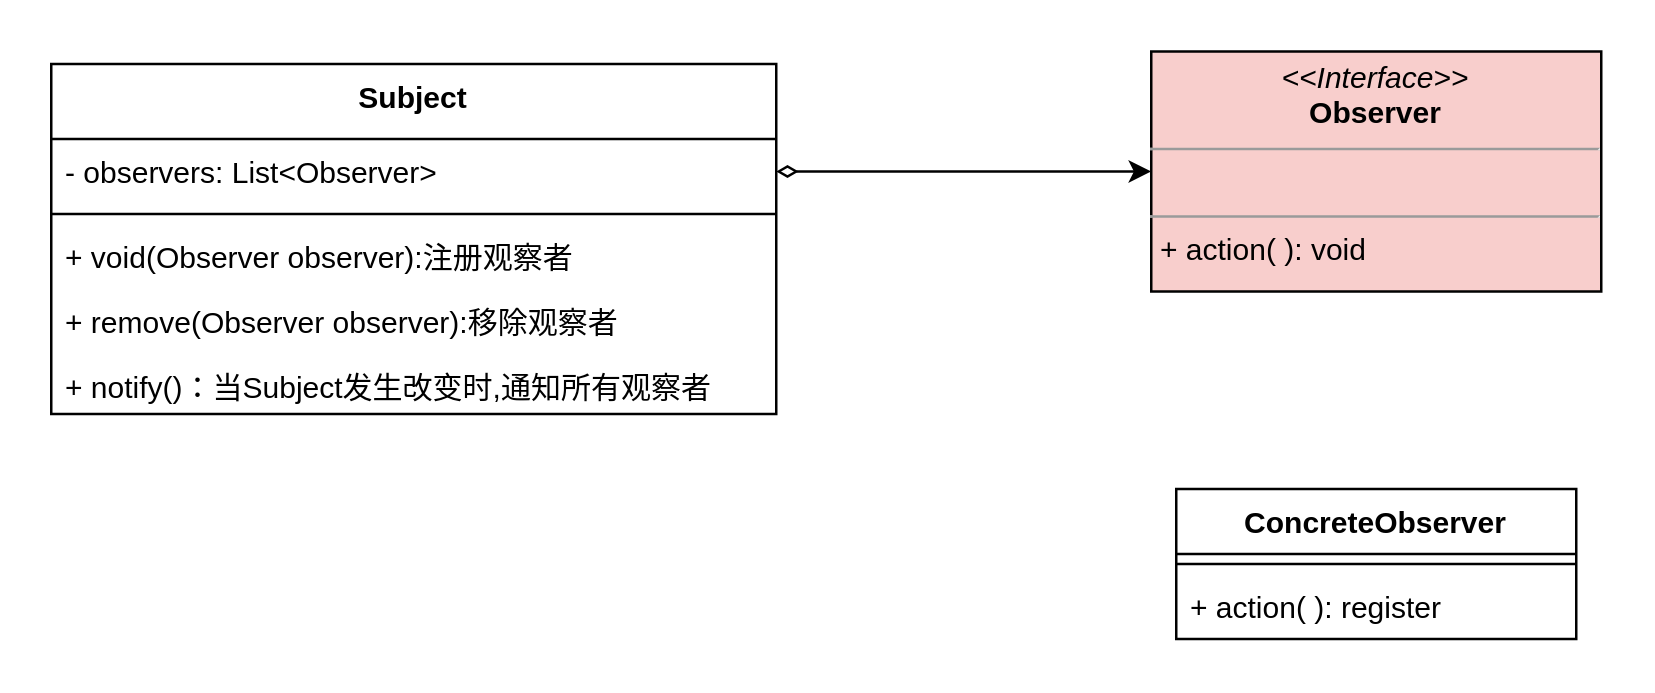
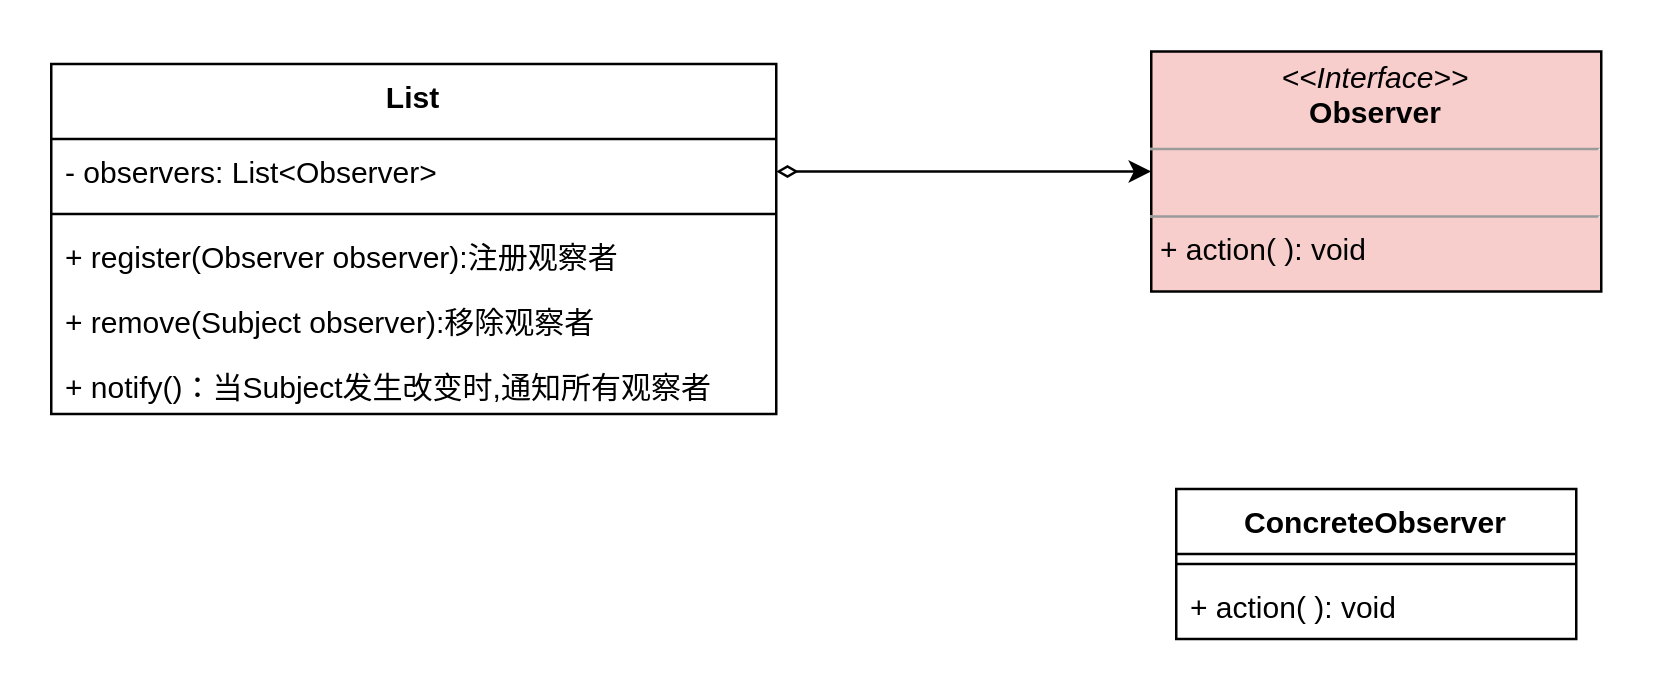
(413, 98) -> (413, 98)
(343, 258) -> (376, 258)
(364, 323) -> (355, 323)
(1343, 608) -> (1309, 608)
